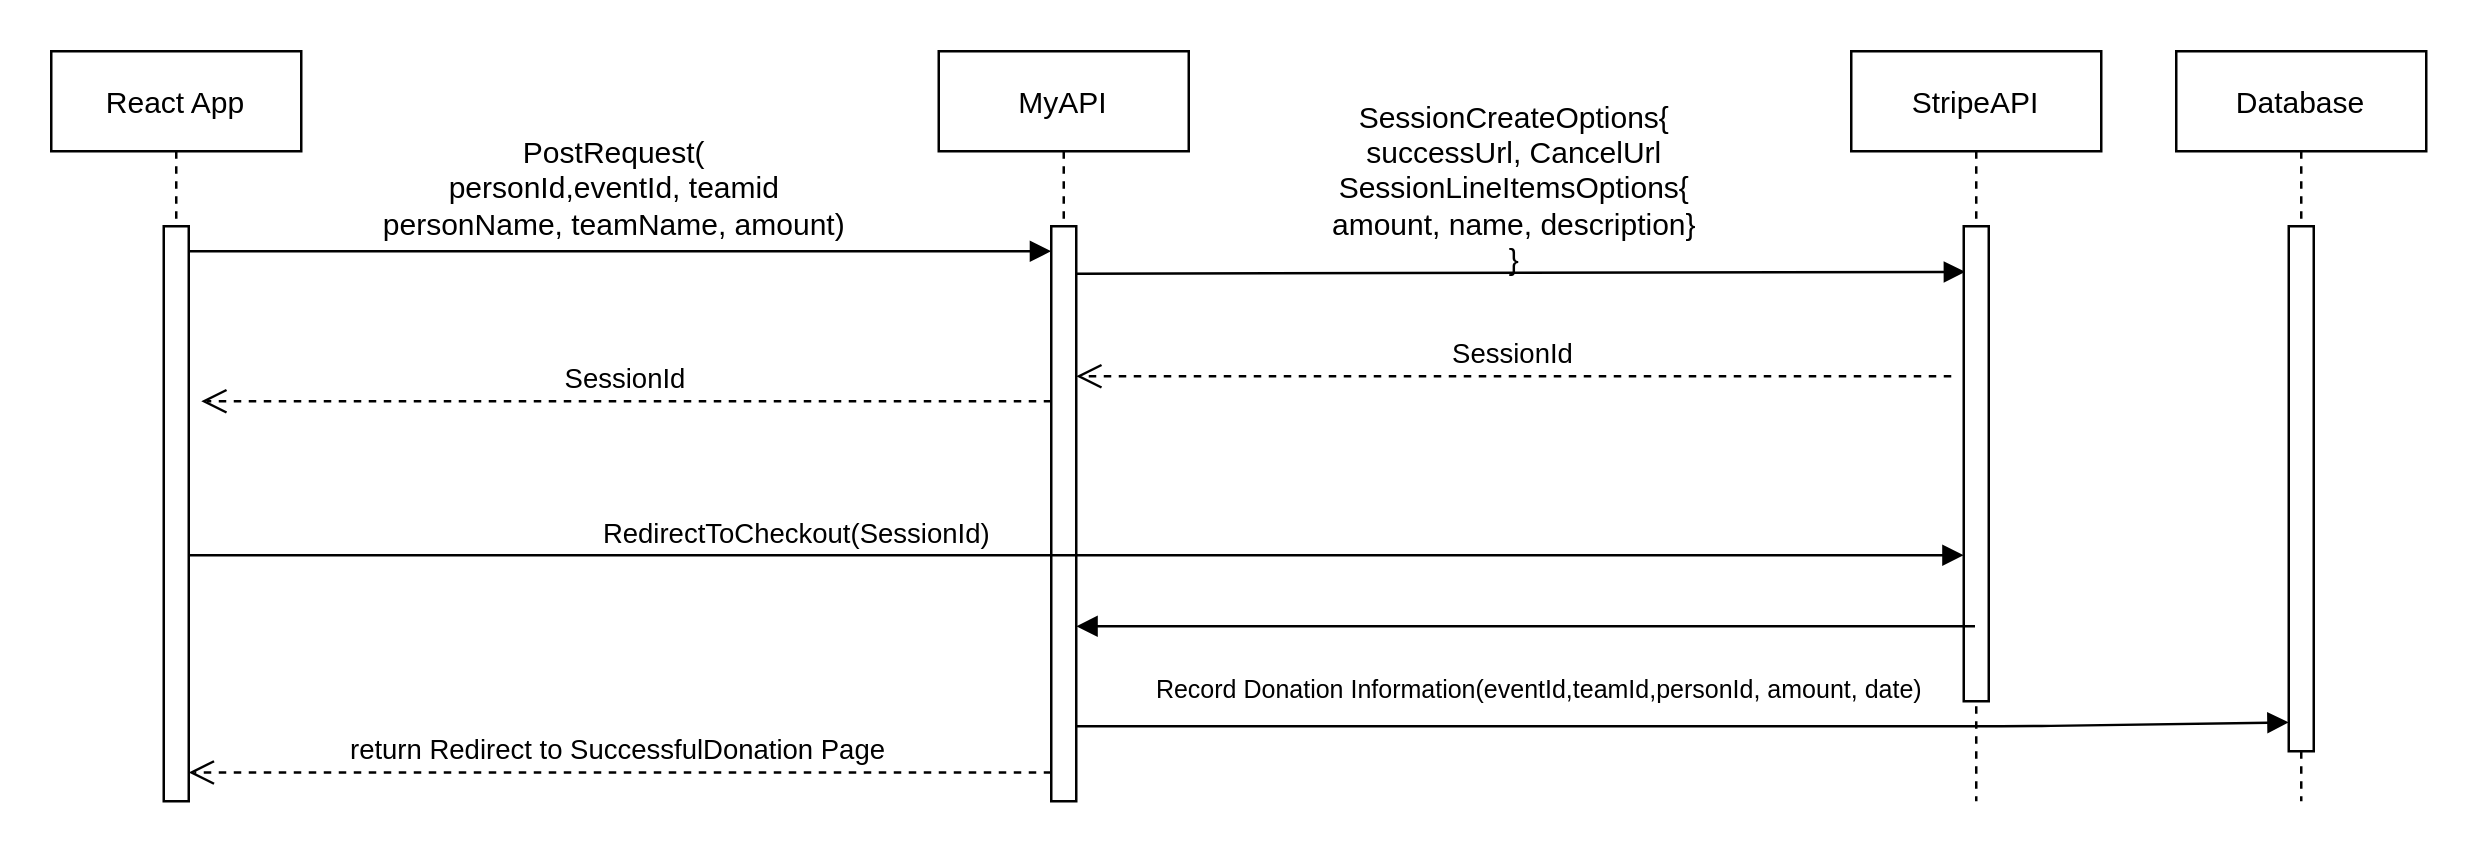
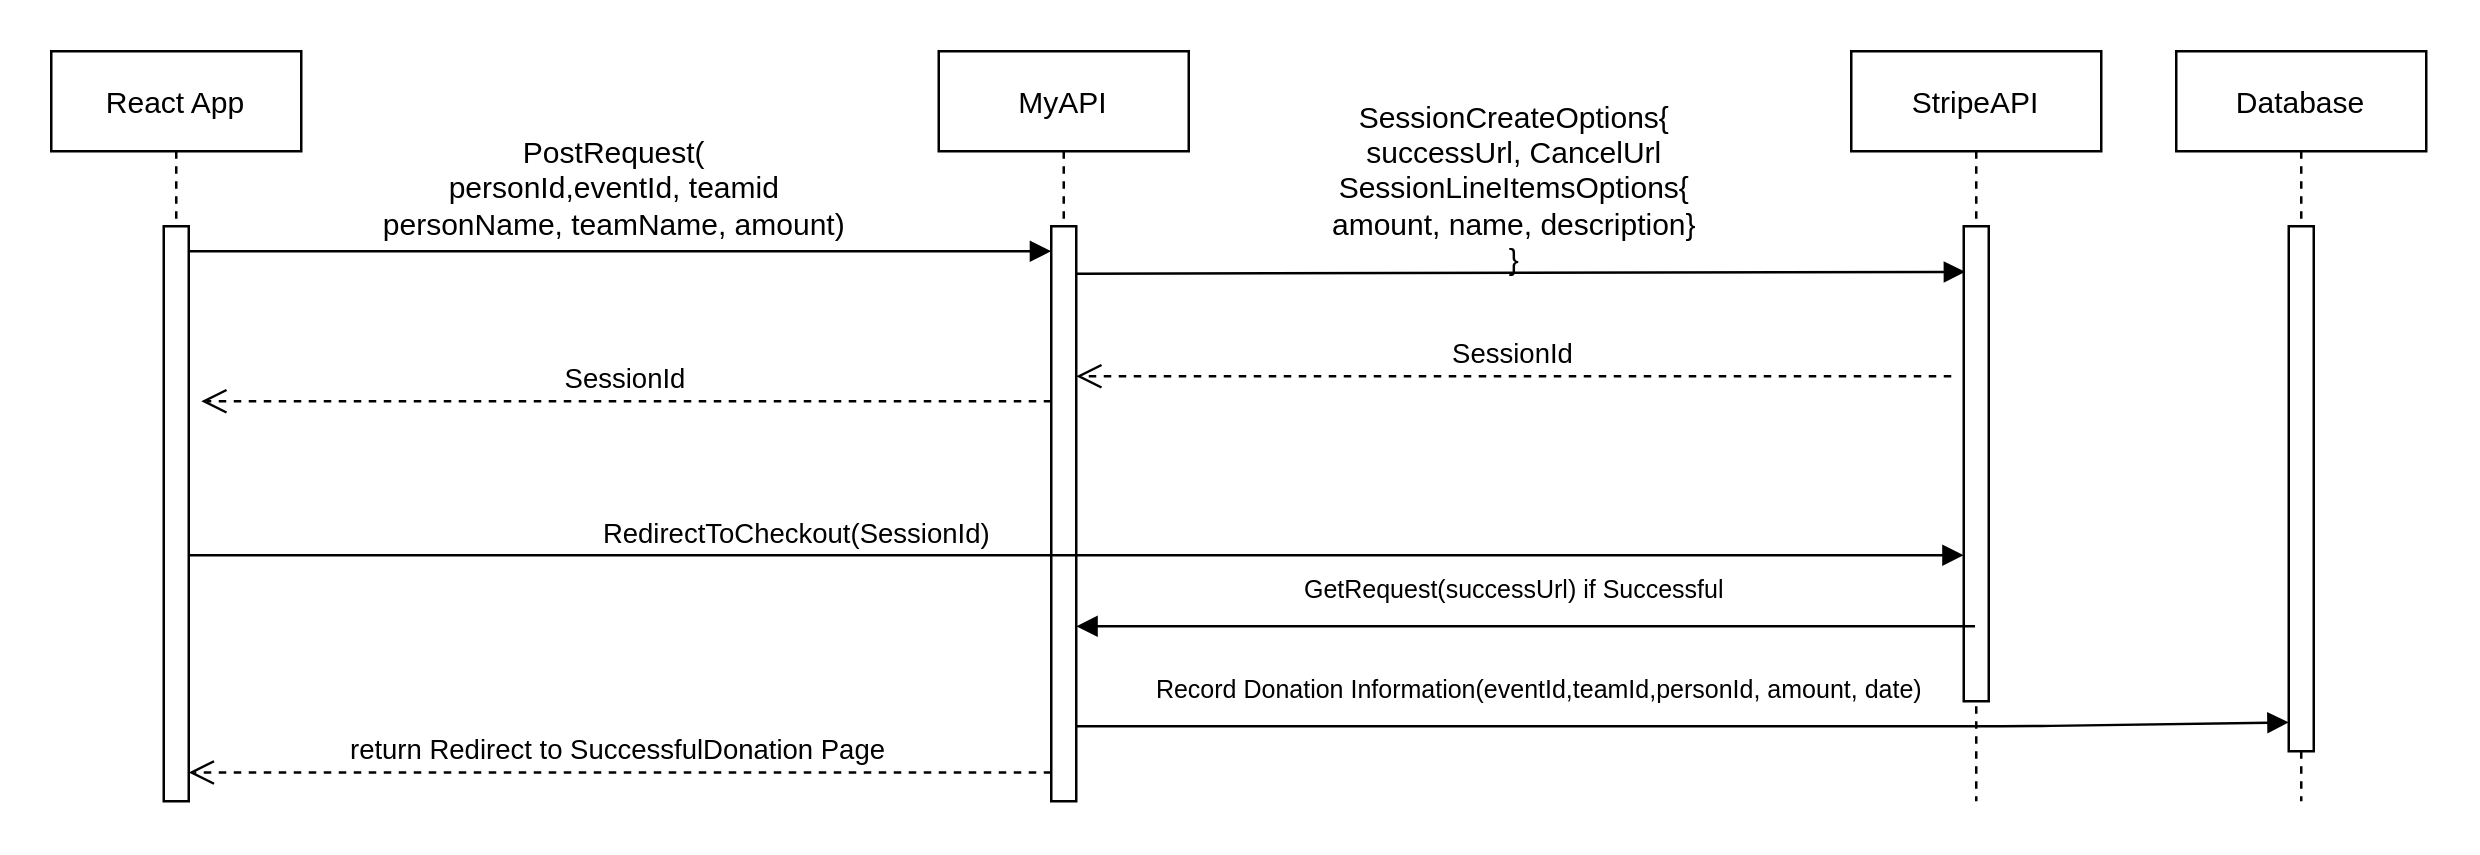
none -> (1514, 589)
